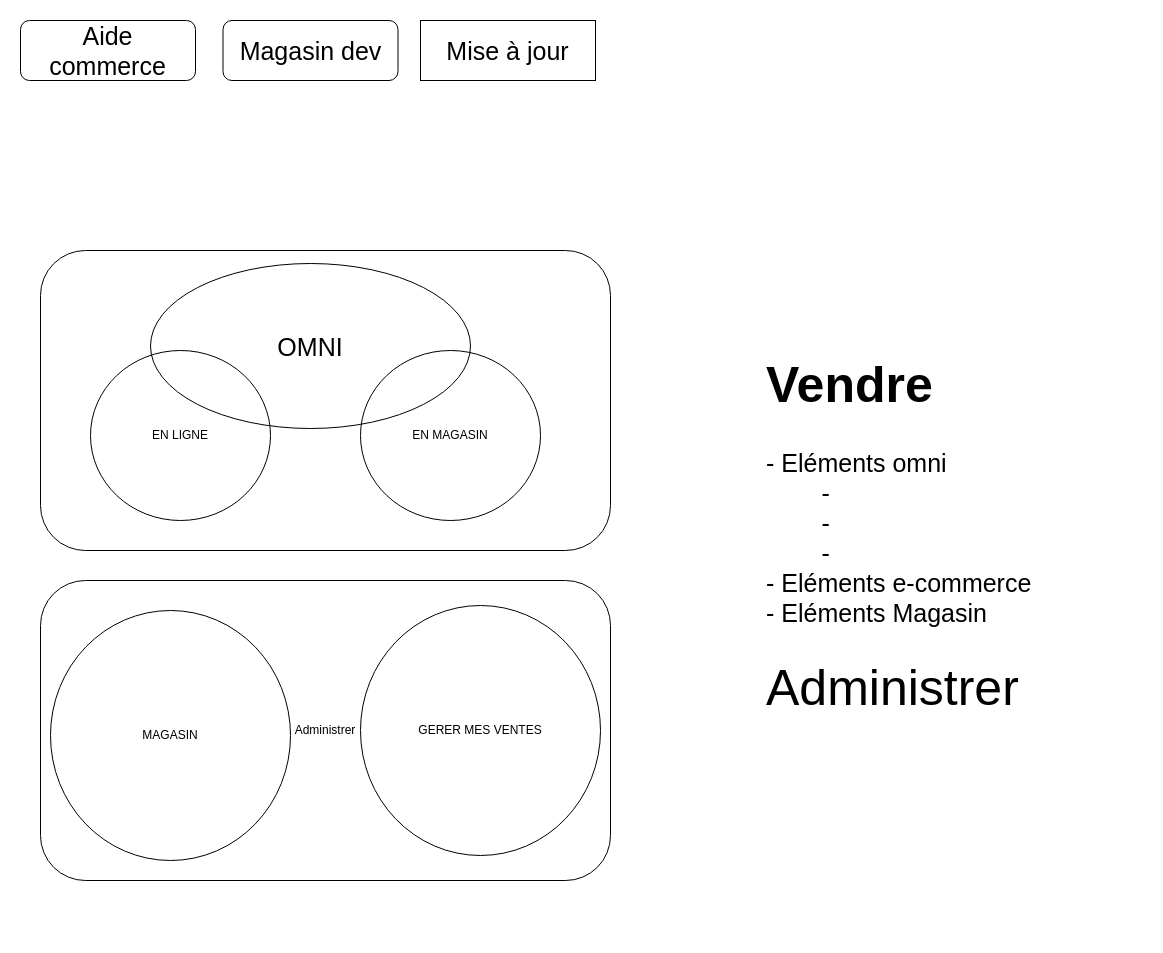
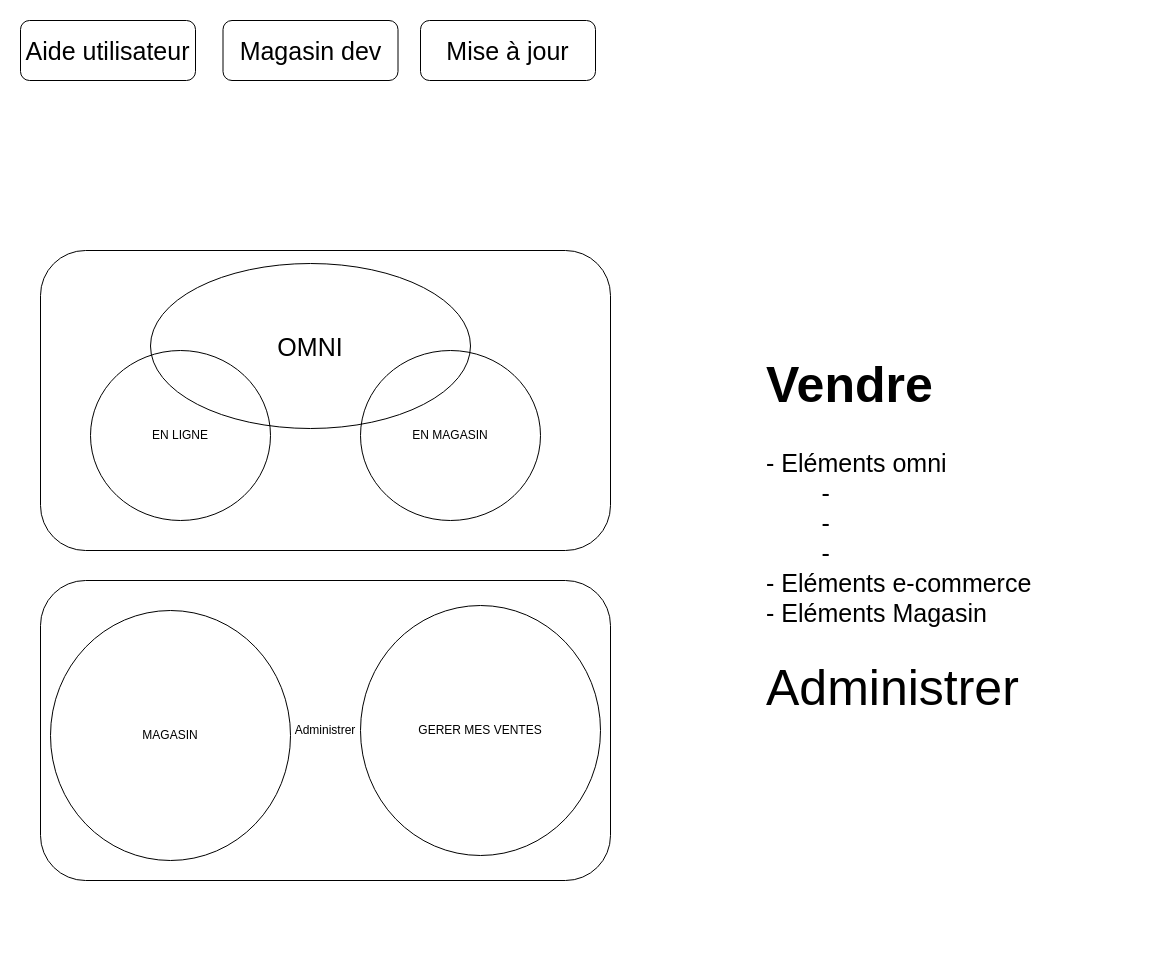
(108, 51) -> (108, 51)
(508, 51) -> (508, 51)
